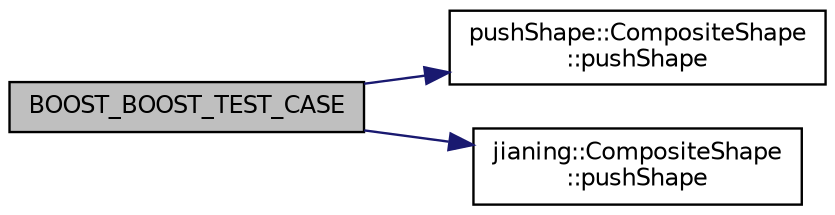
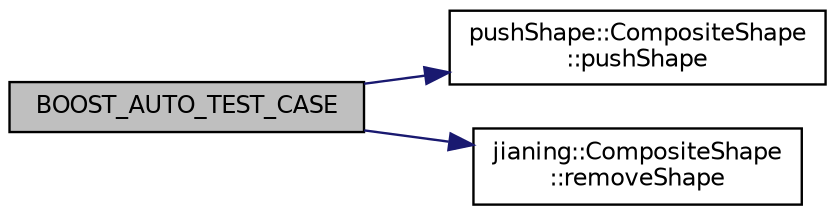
(187, 107) -> (187, 107)
(638, 167) -> (638, 167)
